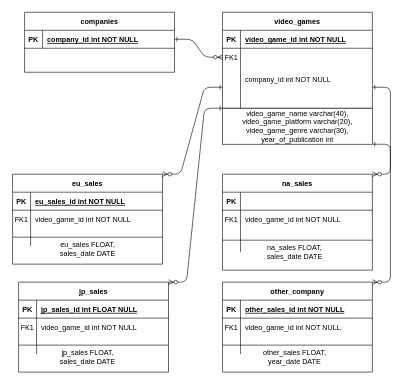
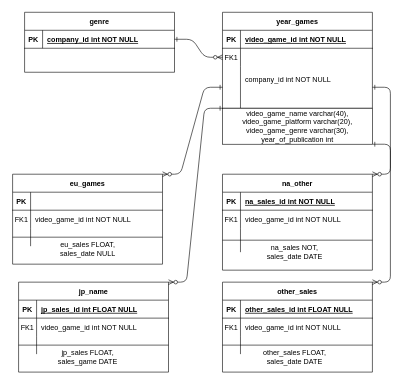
(99, 22) -> (99, 22)
(297, 22) -> (297, 22)
(87, 184) -> (87, 184)
(297, 184) -> (297, 184)
(96, 201) -> none
none -> (306, 201)
(88, 249) -> (88, 249)
(295, 252) -> (295, 252)
(93, 292) -> (93, 292)
(297, 292) -> (297, 292)
(295, 310) -> (299, 310)
(88, 357) -> (88, 357)
(295, 357) -> (295, 357)
